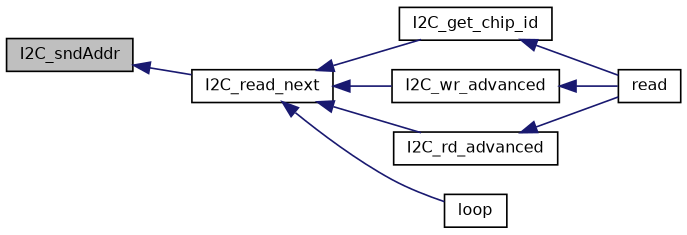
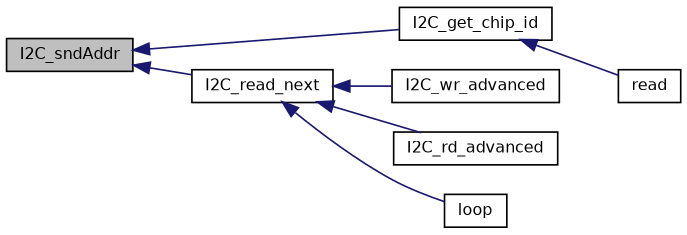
(377, 53) -> (274, 39)
(597, 86) -> none
(577, 112) -> none
